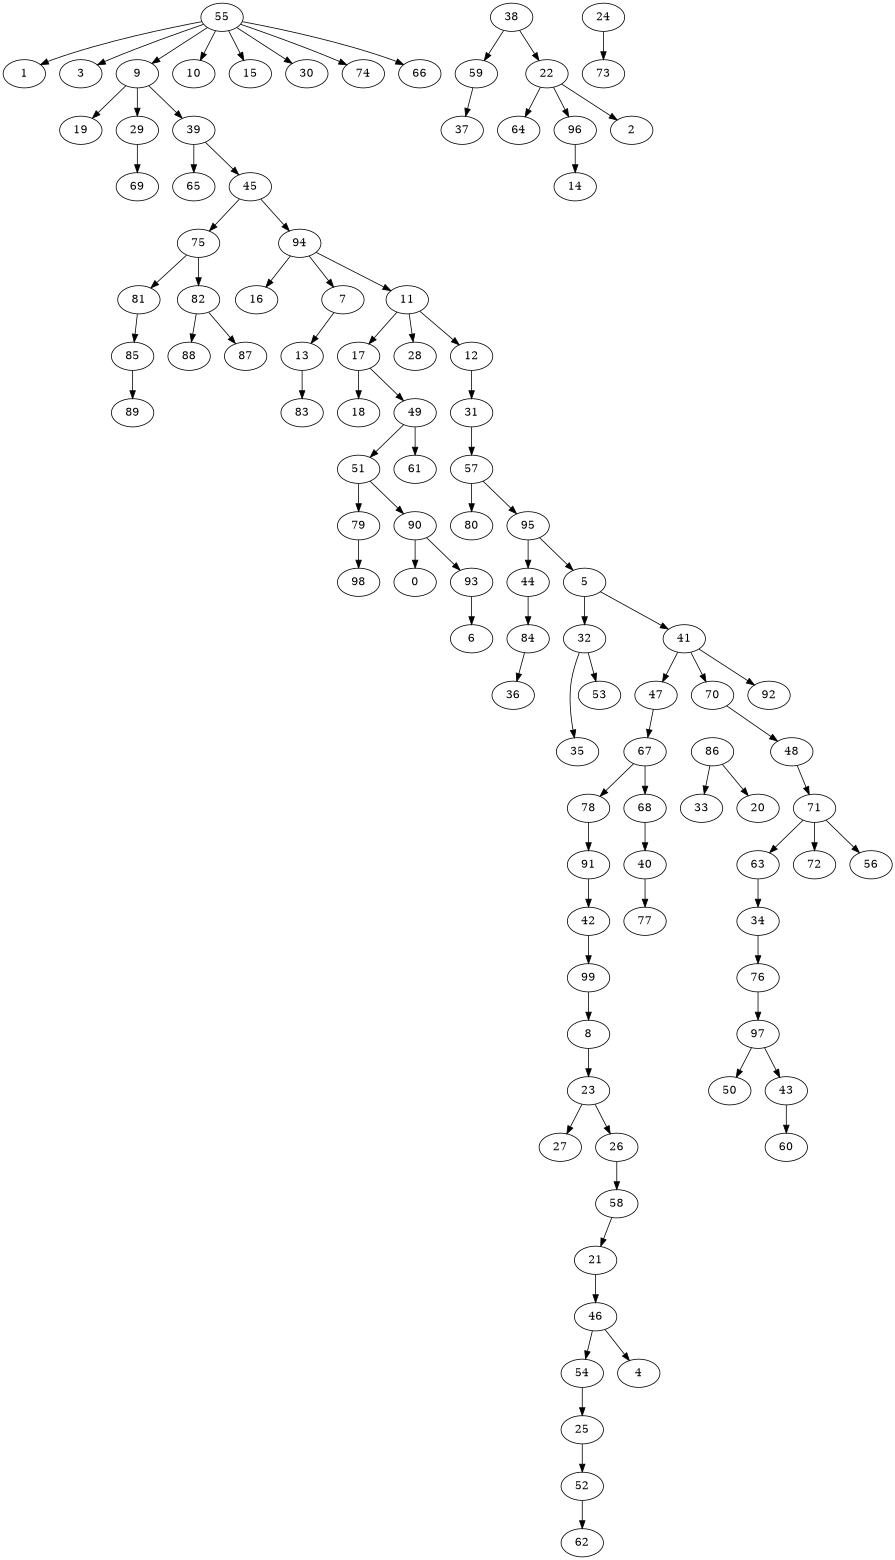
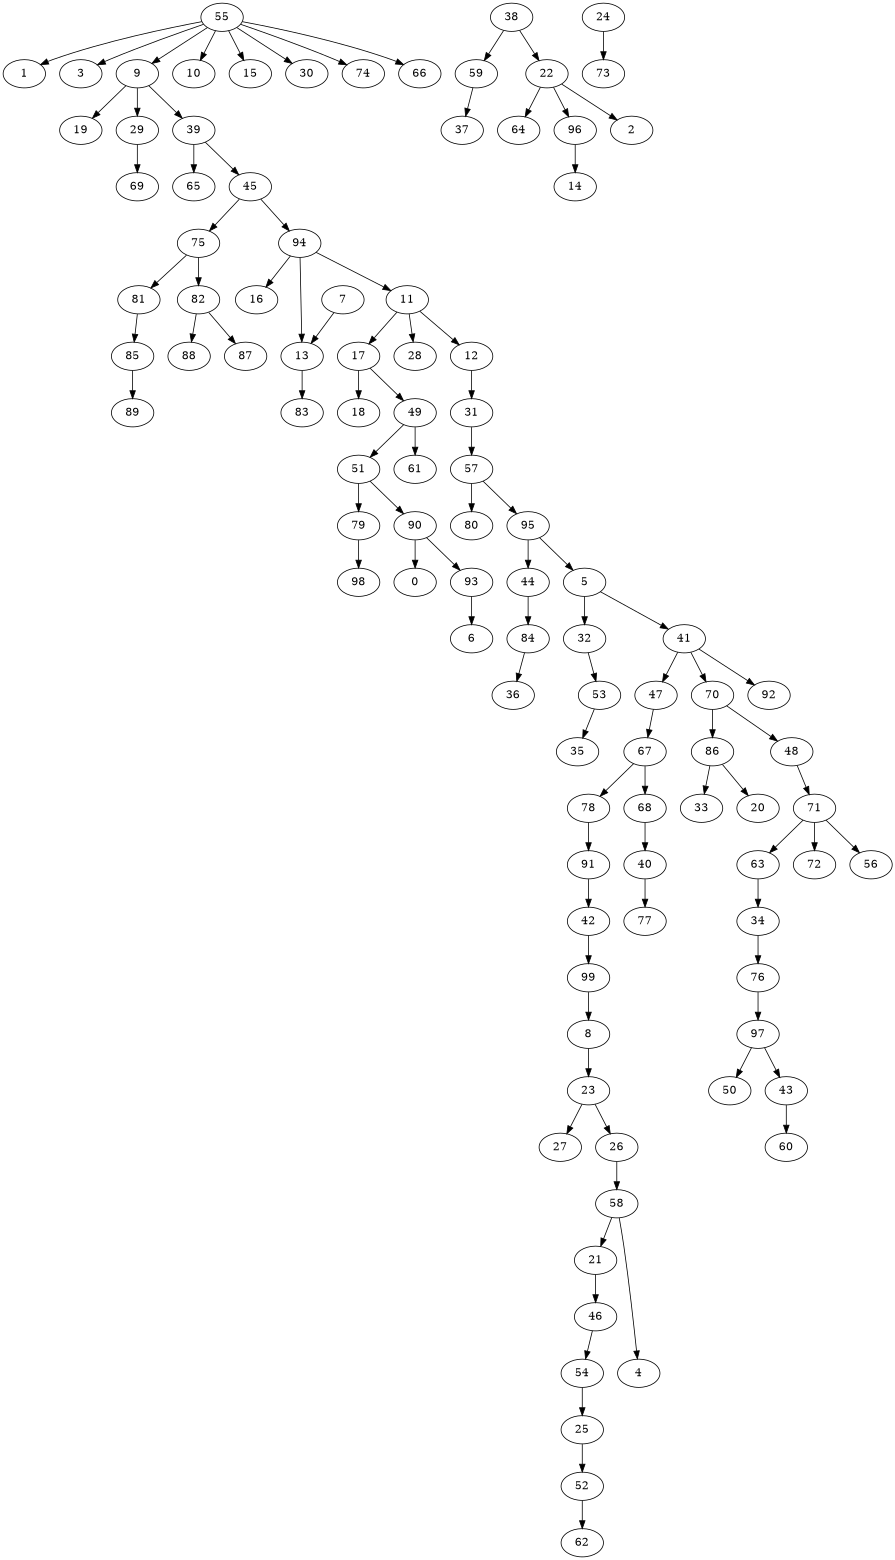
(319, 268) -> (301, 296)
(570, 691) -> (590, 720)
none -> (713, 720)
(615, 1342) -> (629, 1284)
